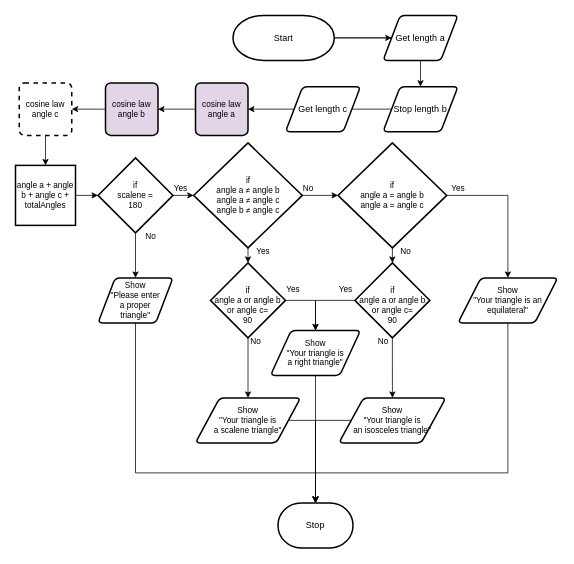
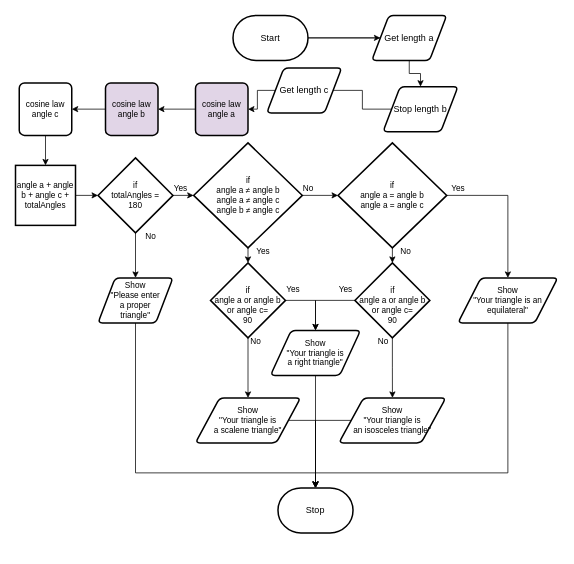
(284, 38) -> (270, 38)
(420, 38) -> (409, 38)
(45, 109) -> (45, 109)
(323, 109) -> (304, 90)
(135, 195) -> (135, 195)
(315, 525) -> (315, 510)
